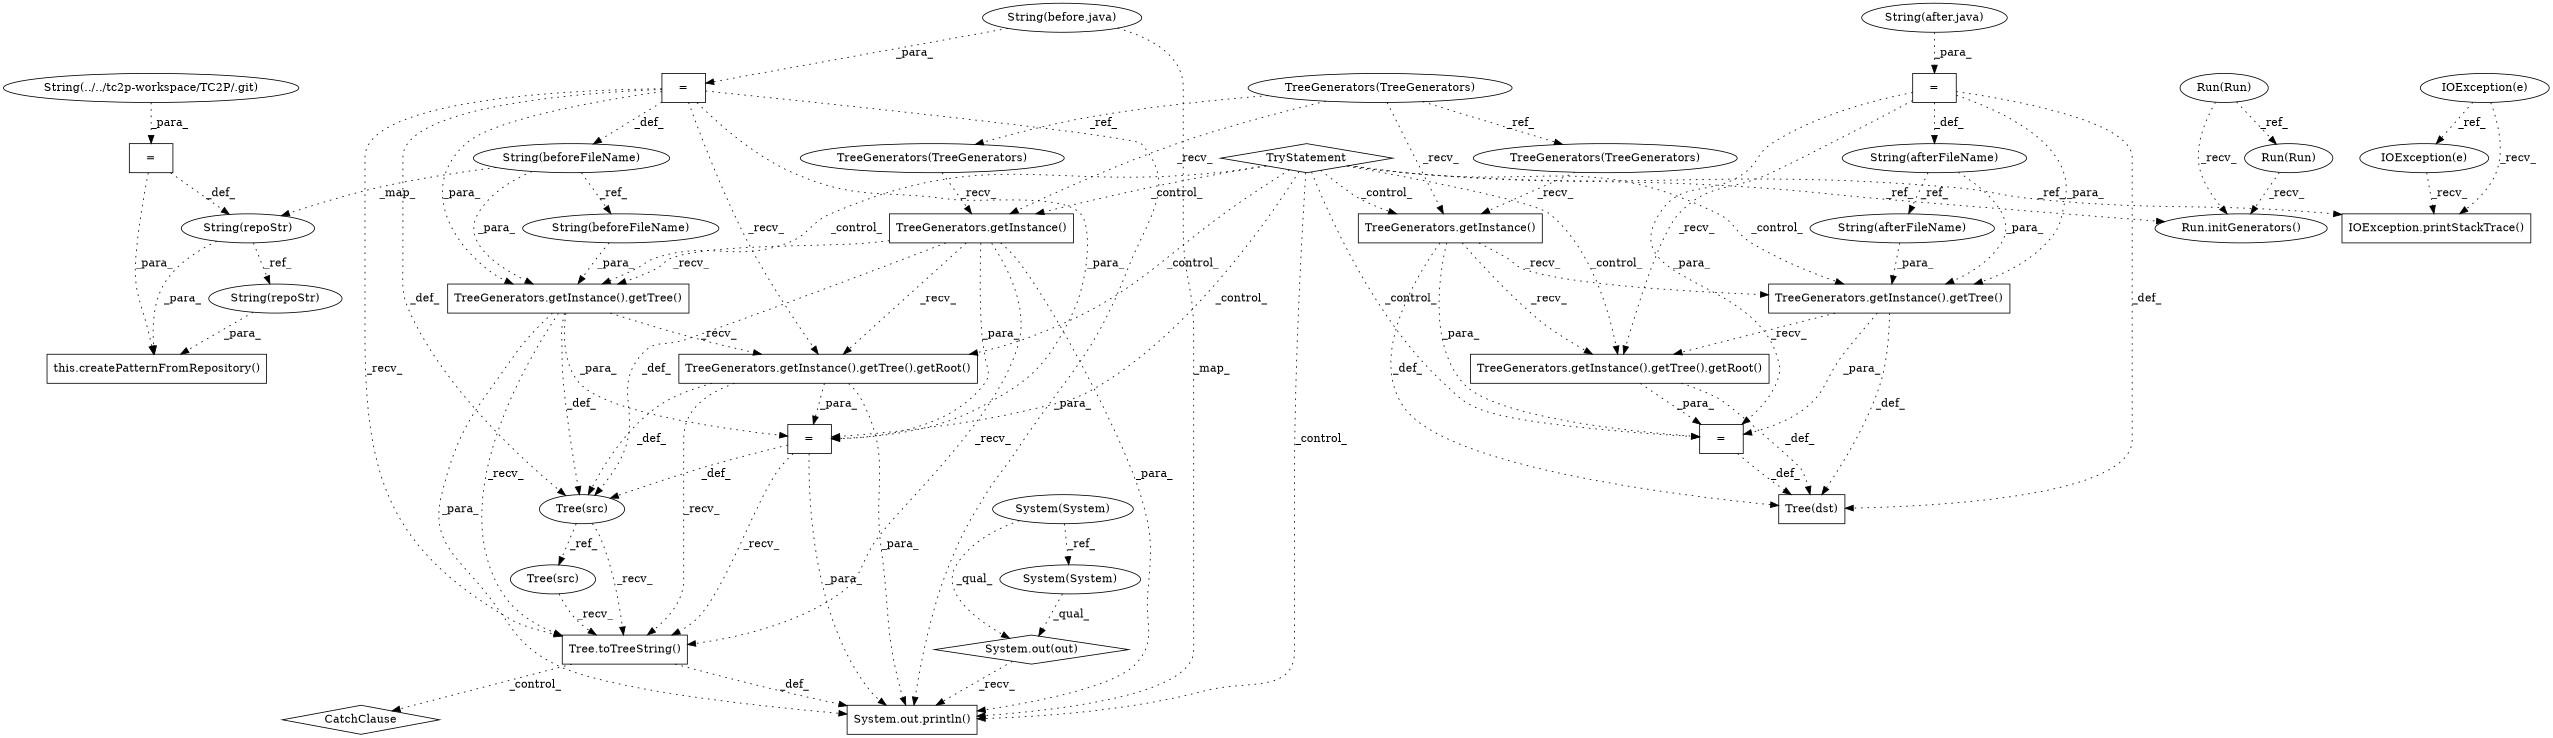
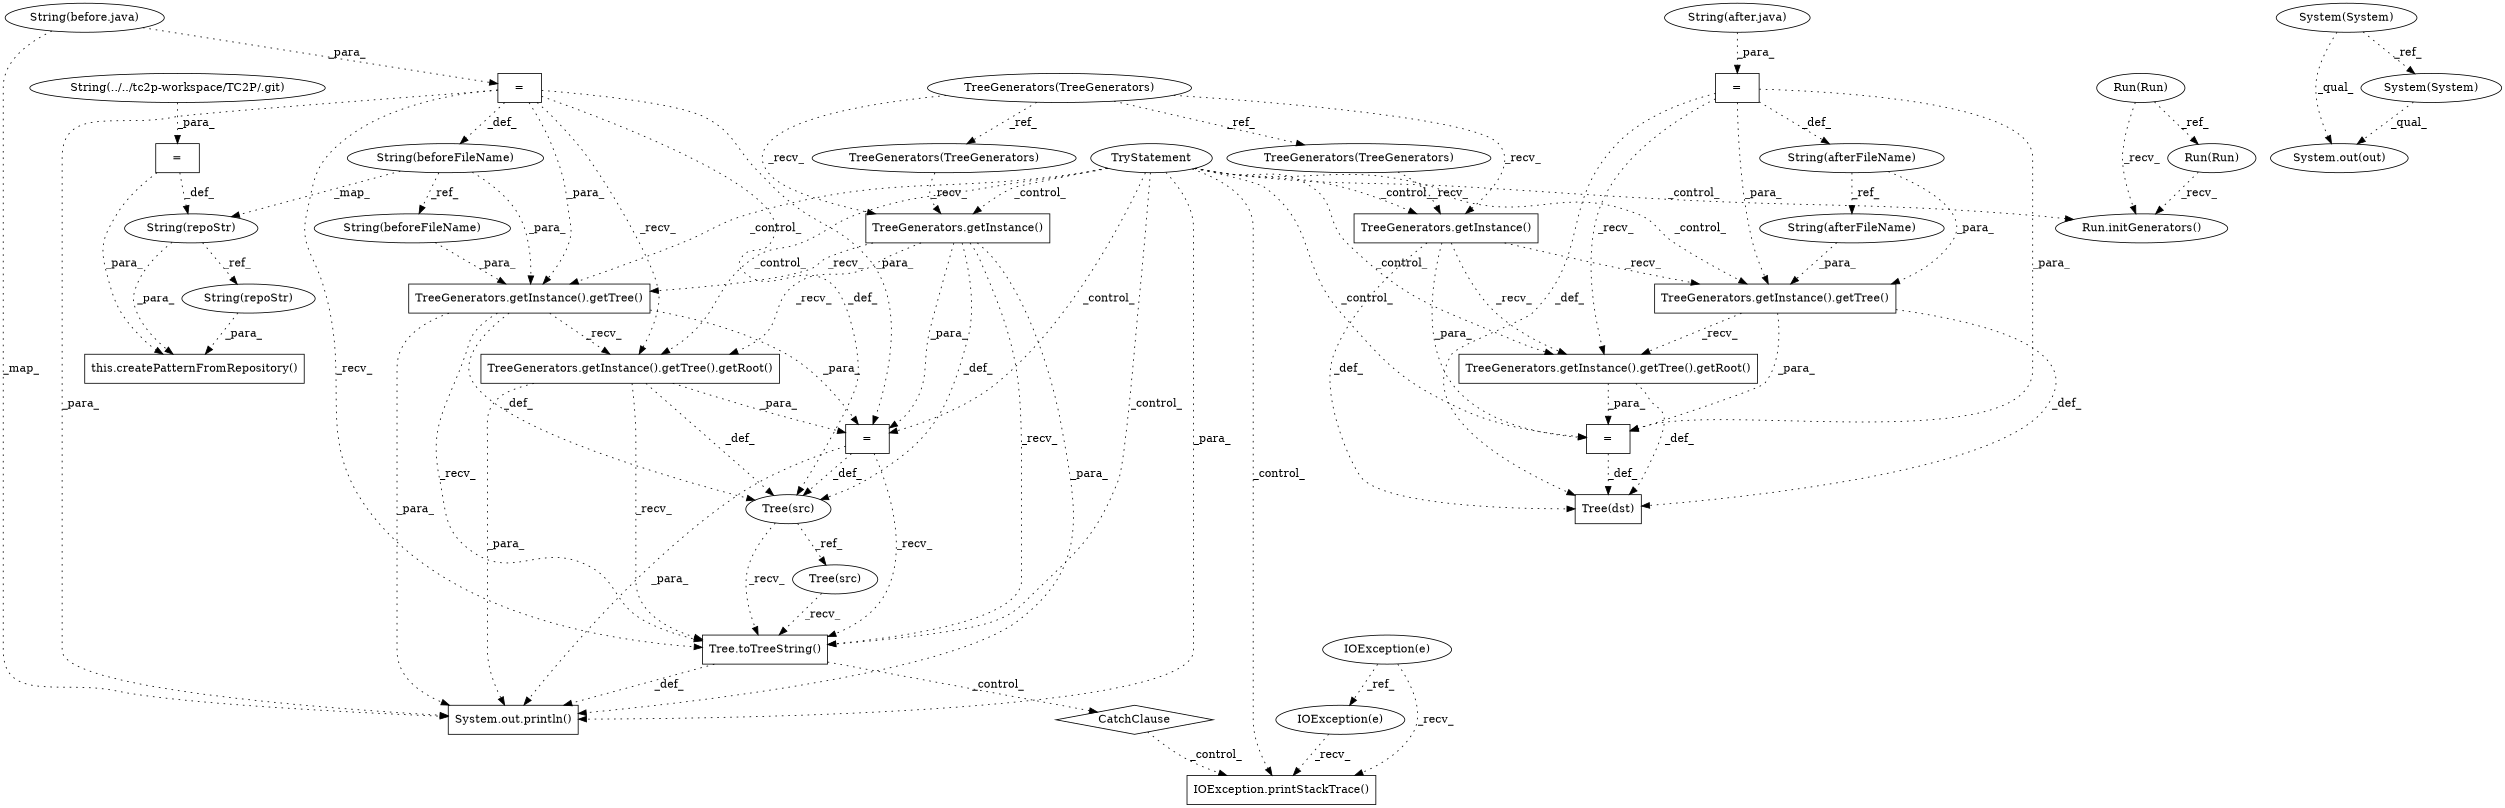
(1307, 158) -> (1152, 158)
(1900, 193) -> (1694, 193)
(2051, 193) -> (1279, 474)
(1321, 439) -> (1212, 439)
none -> (1110, 500)
(1032, 650) -> (2339, 158)
(978, 681) -> none
none -> (1181, 756)
